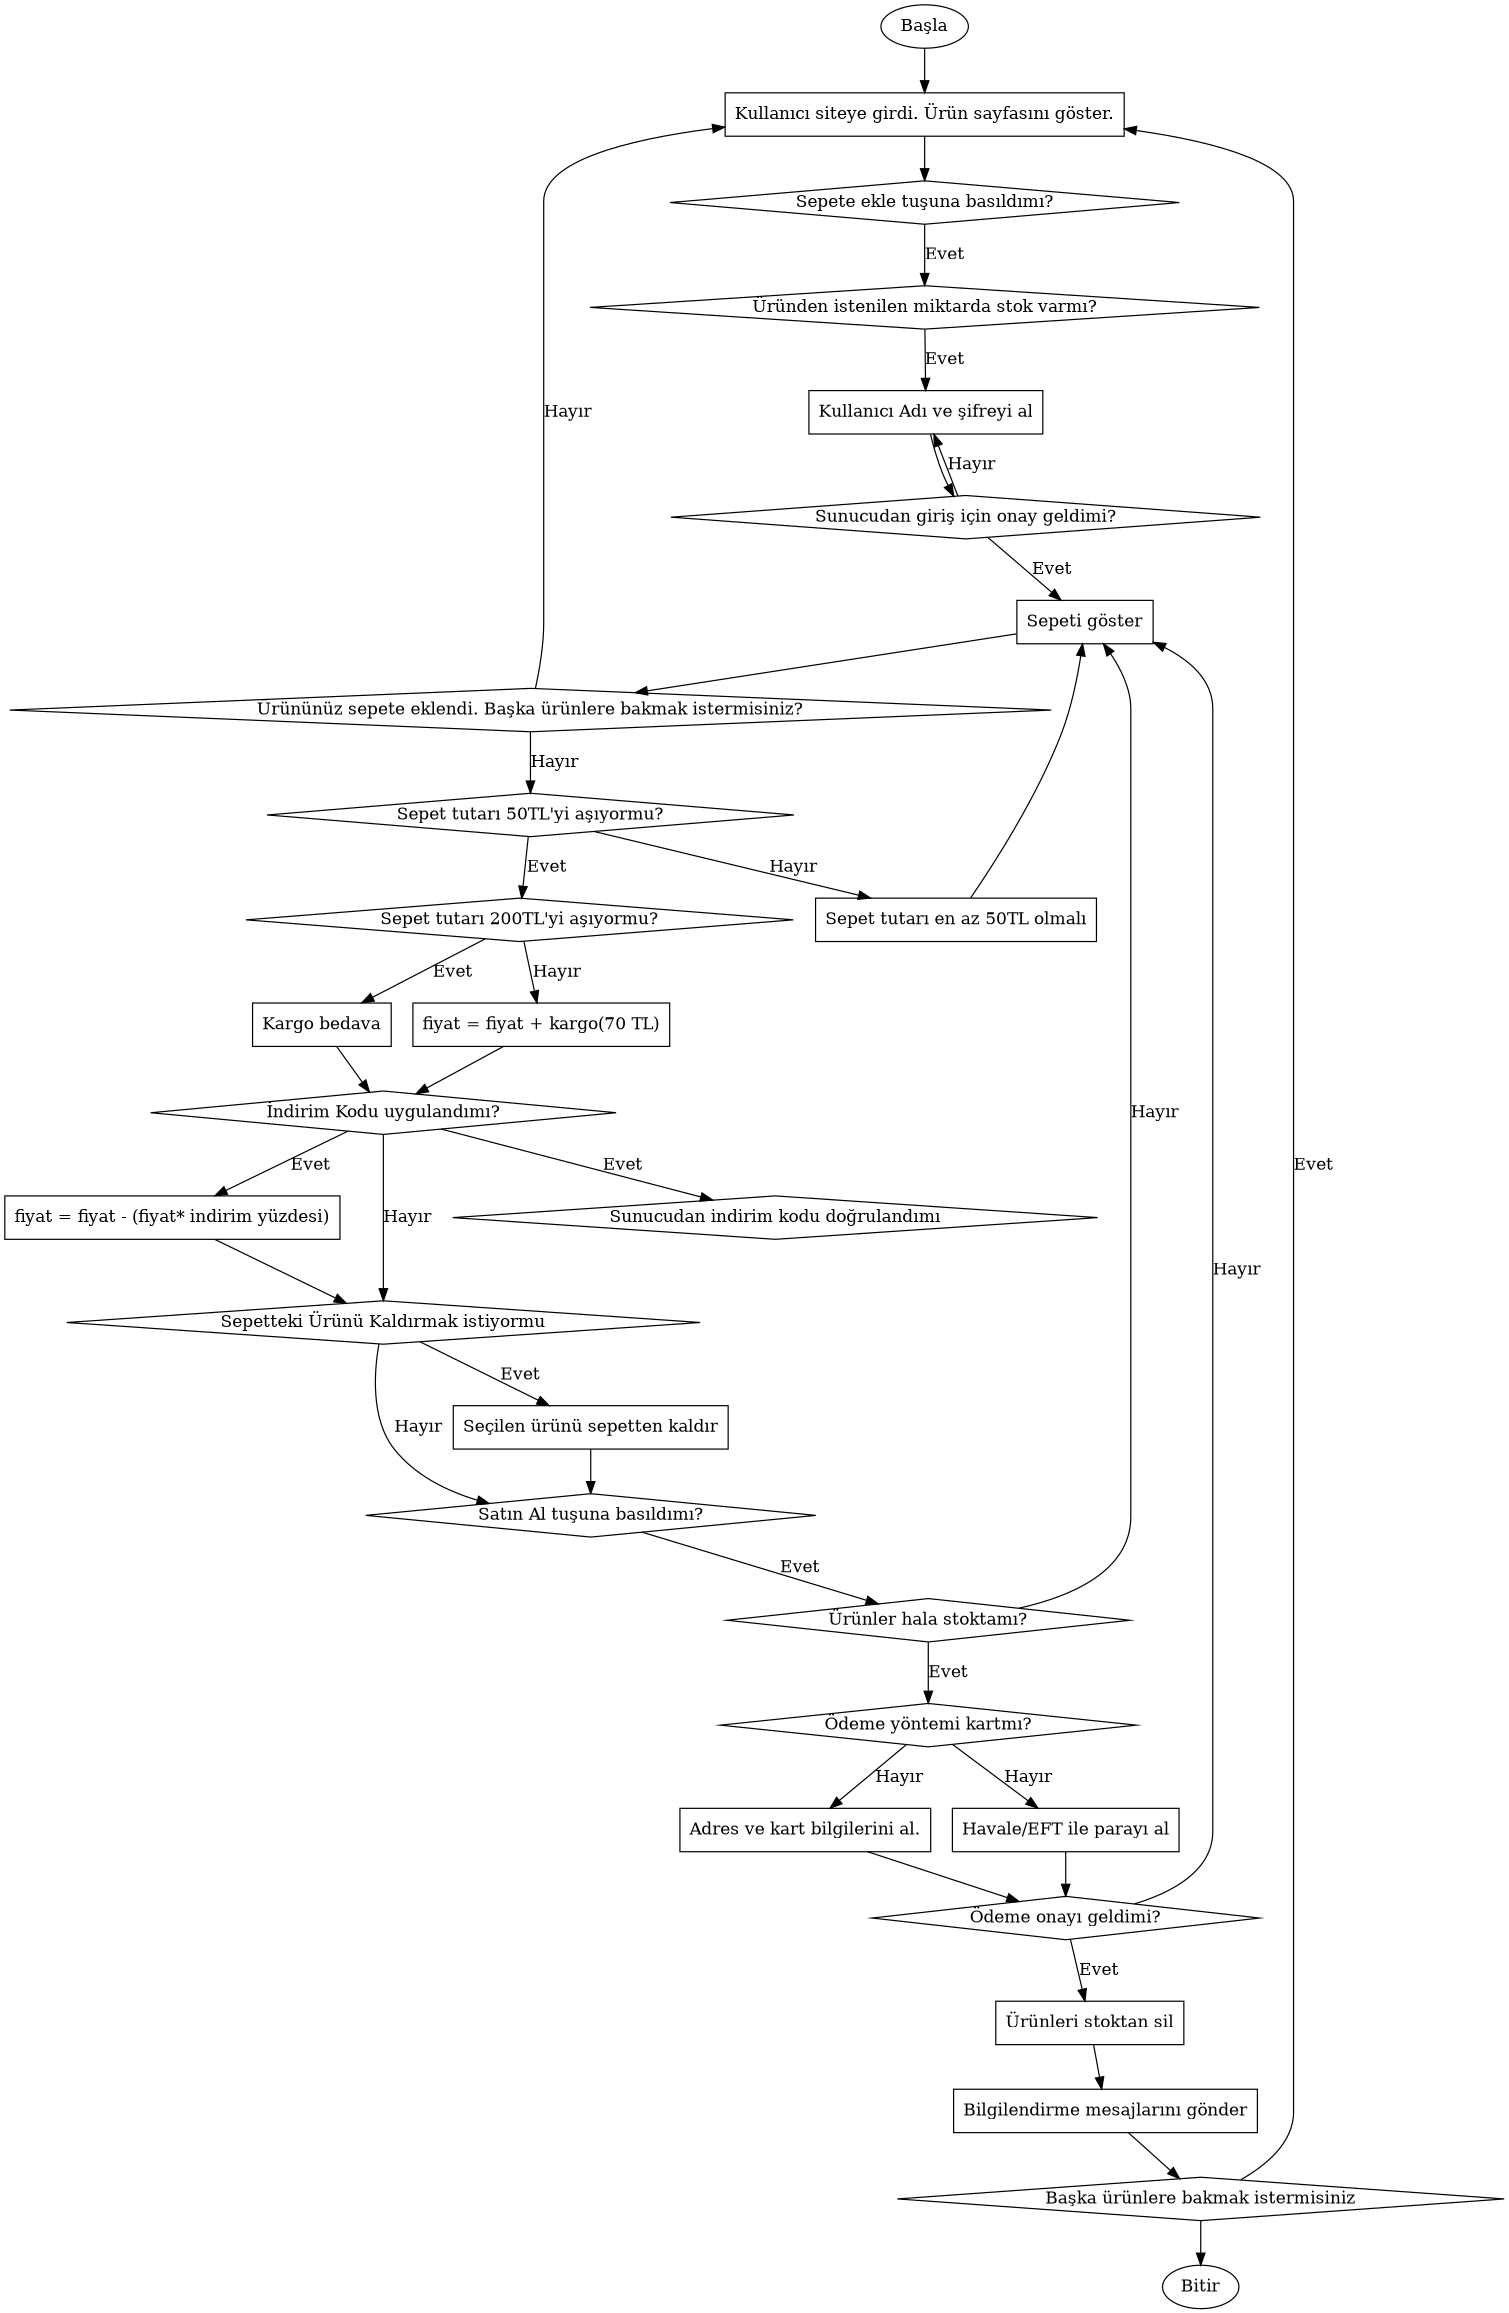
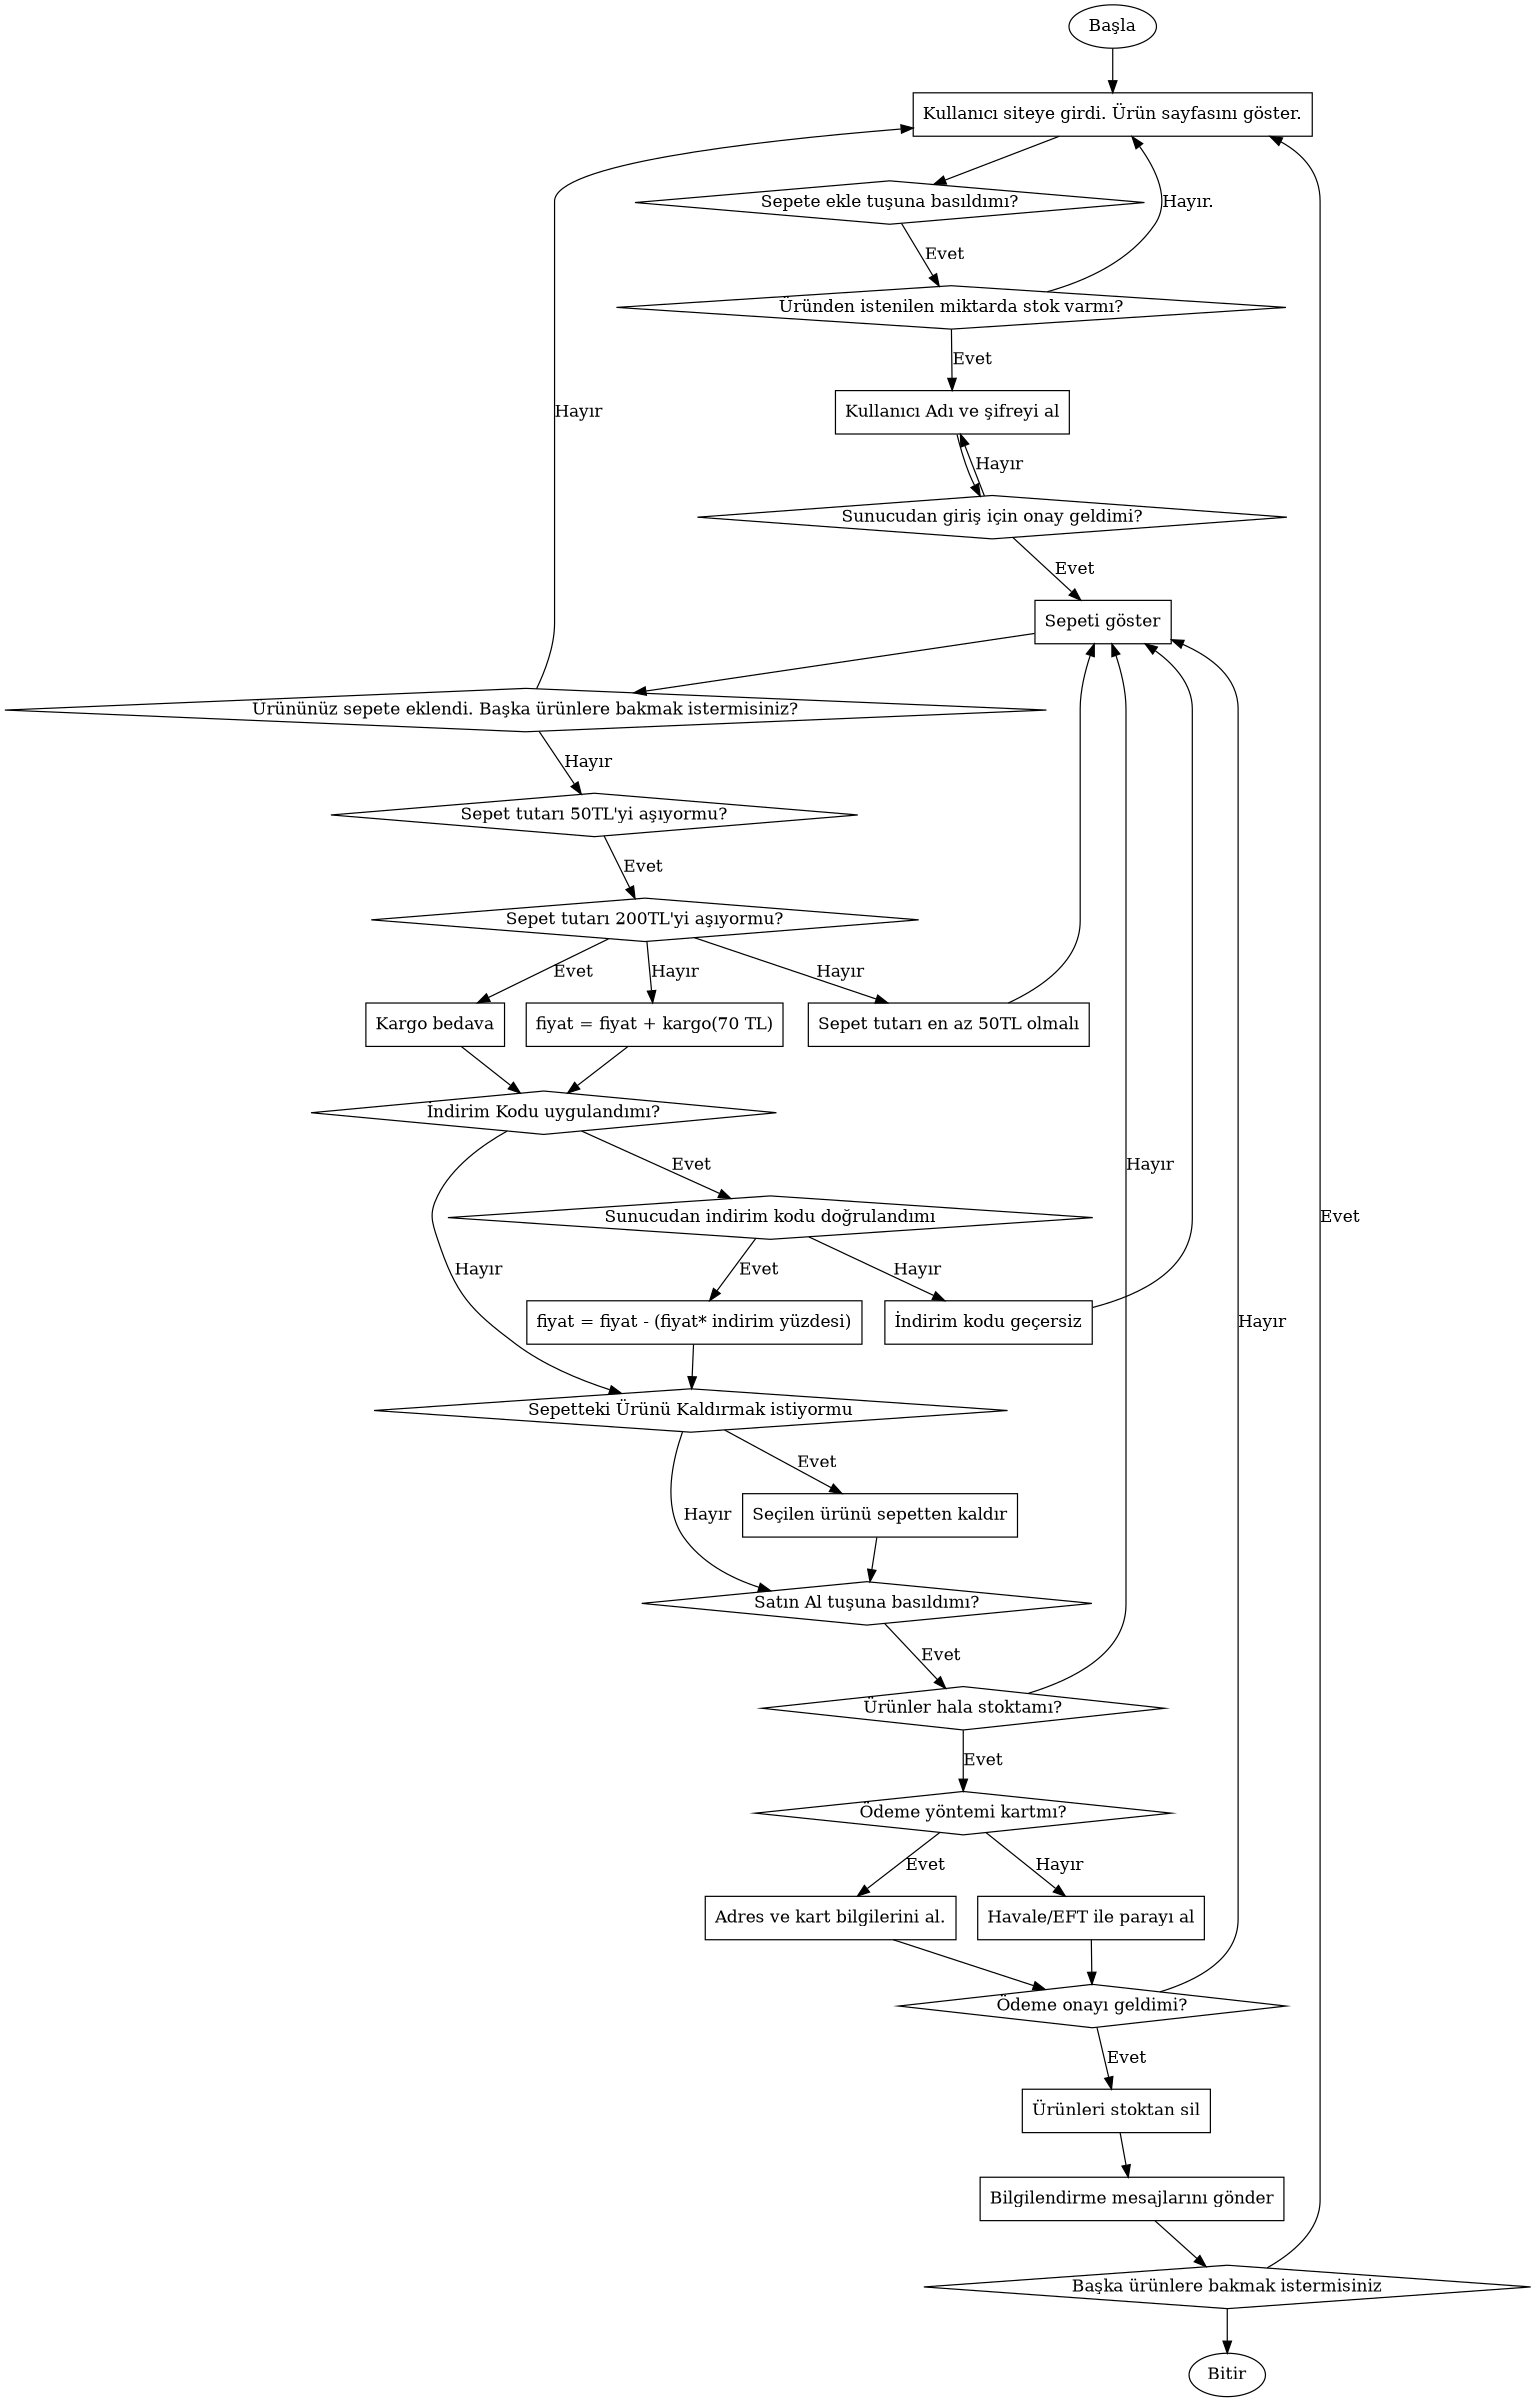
none -> (1140, 242)
(726, 863) -> (785, 968)
(287, 1161) -> (736, 1265)
none -> (989, 1322)
(899, 1778) -> (926, 1866)
